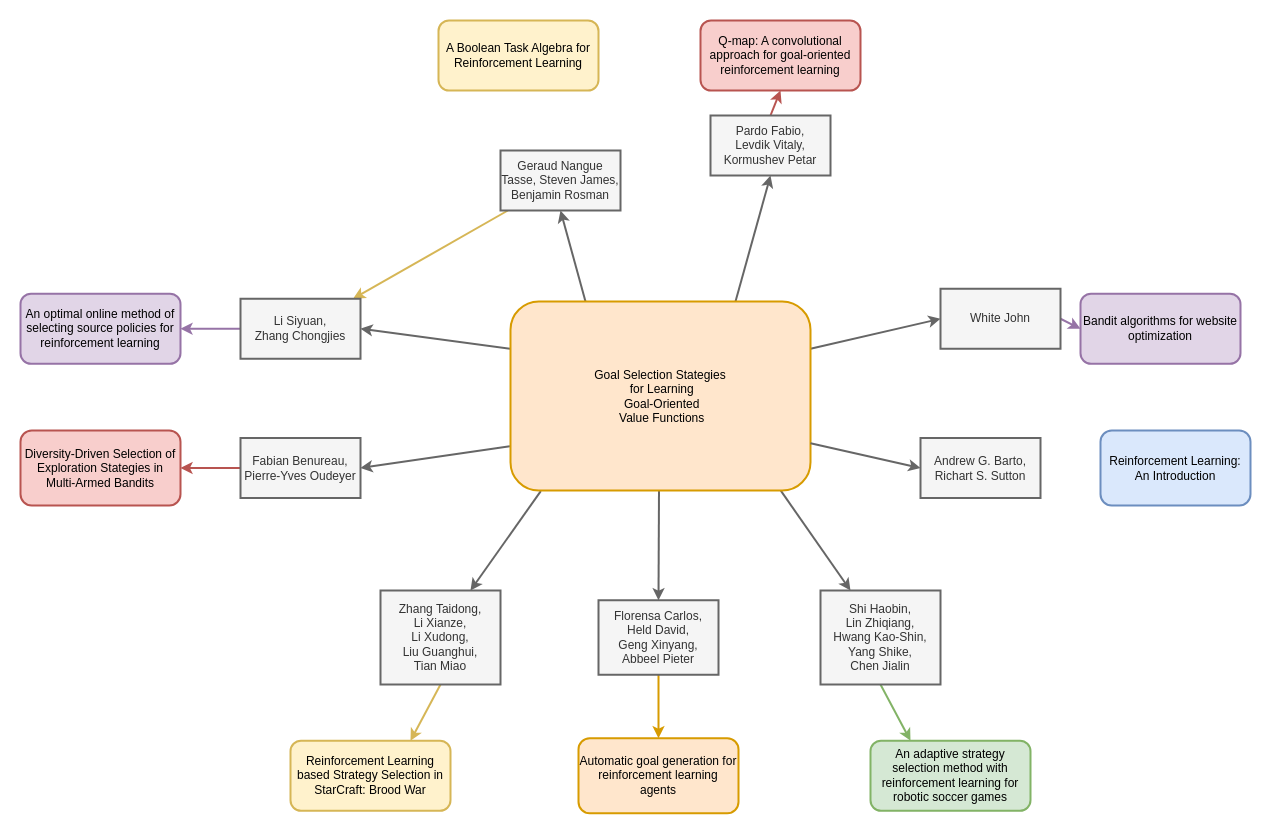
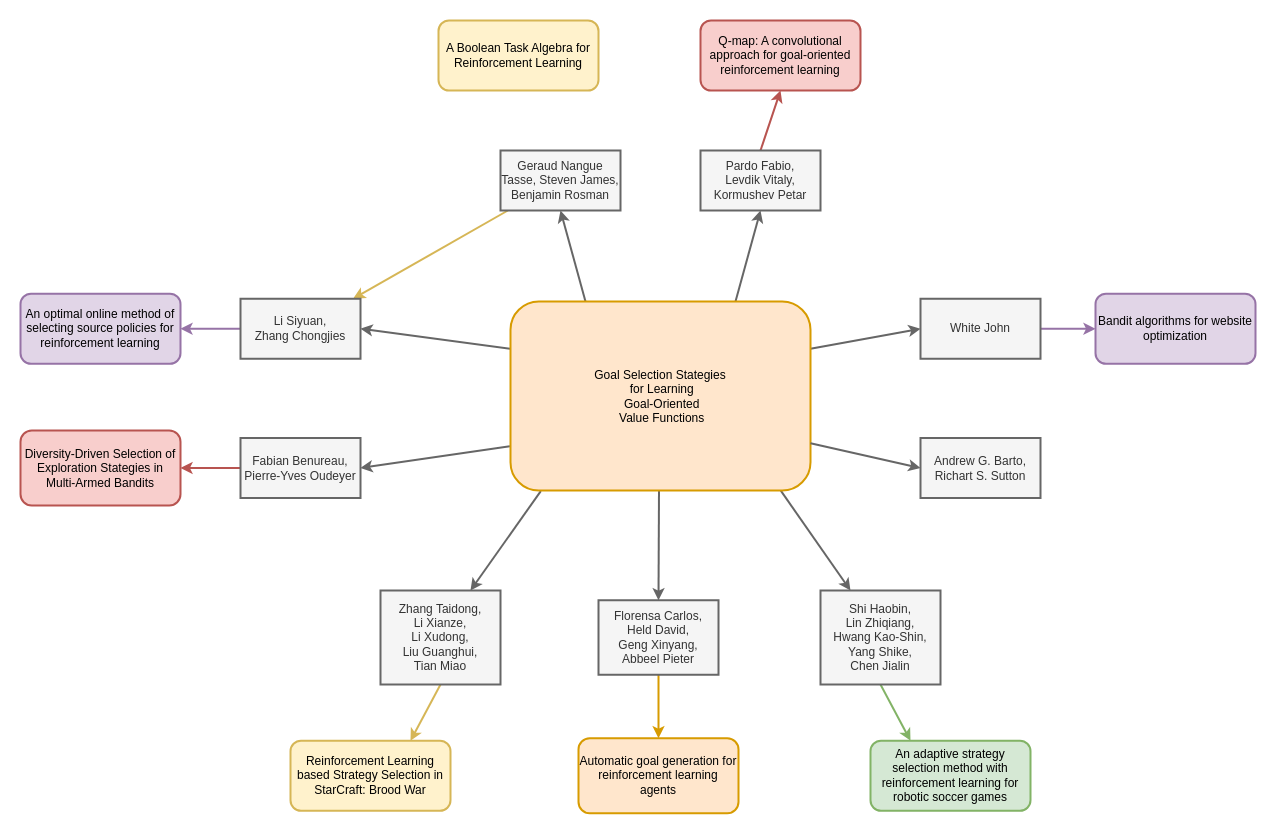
(771, 146) -> (761, 181)
(1001, 319) -> (981, 329)
(1161, 329) -> (1176, 329)
(1176, 468) -> none
